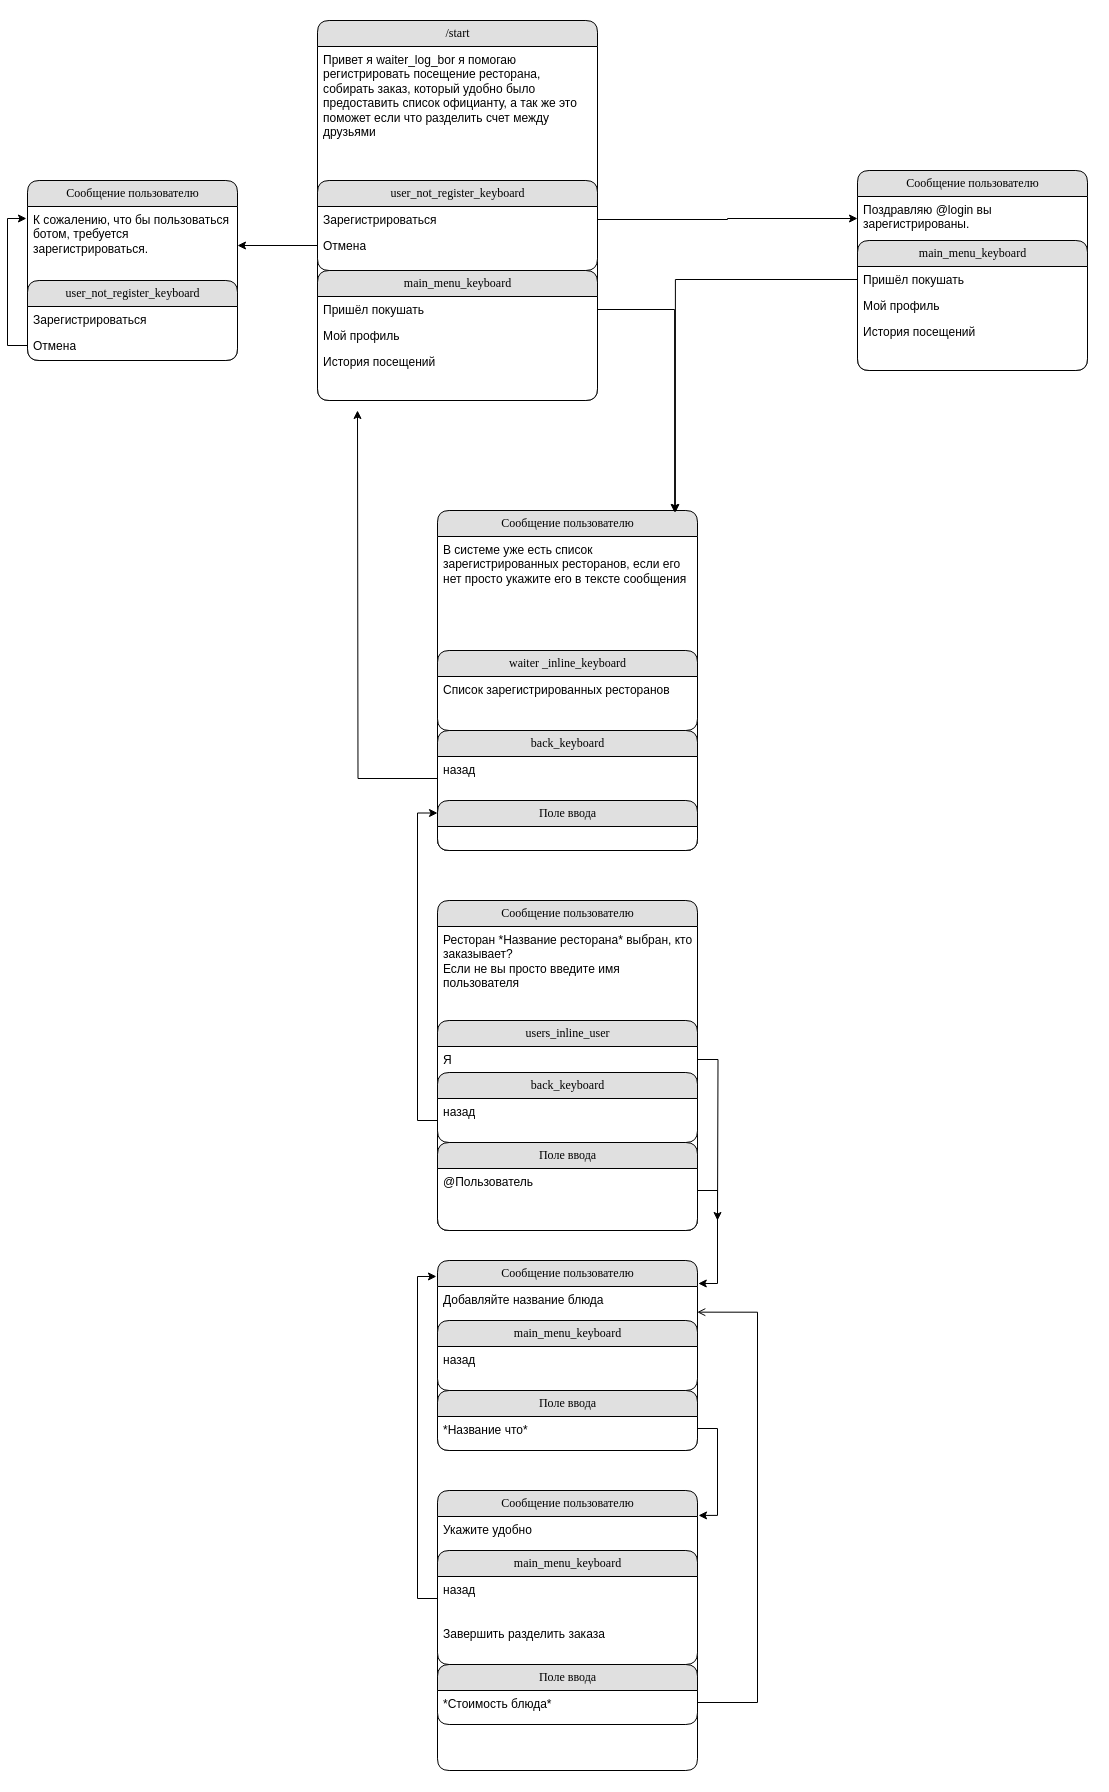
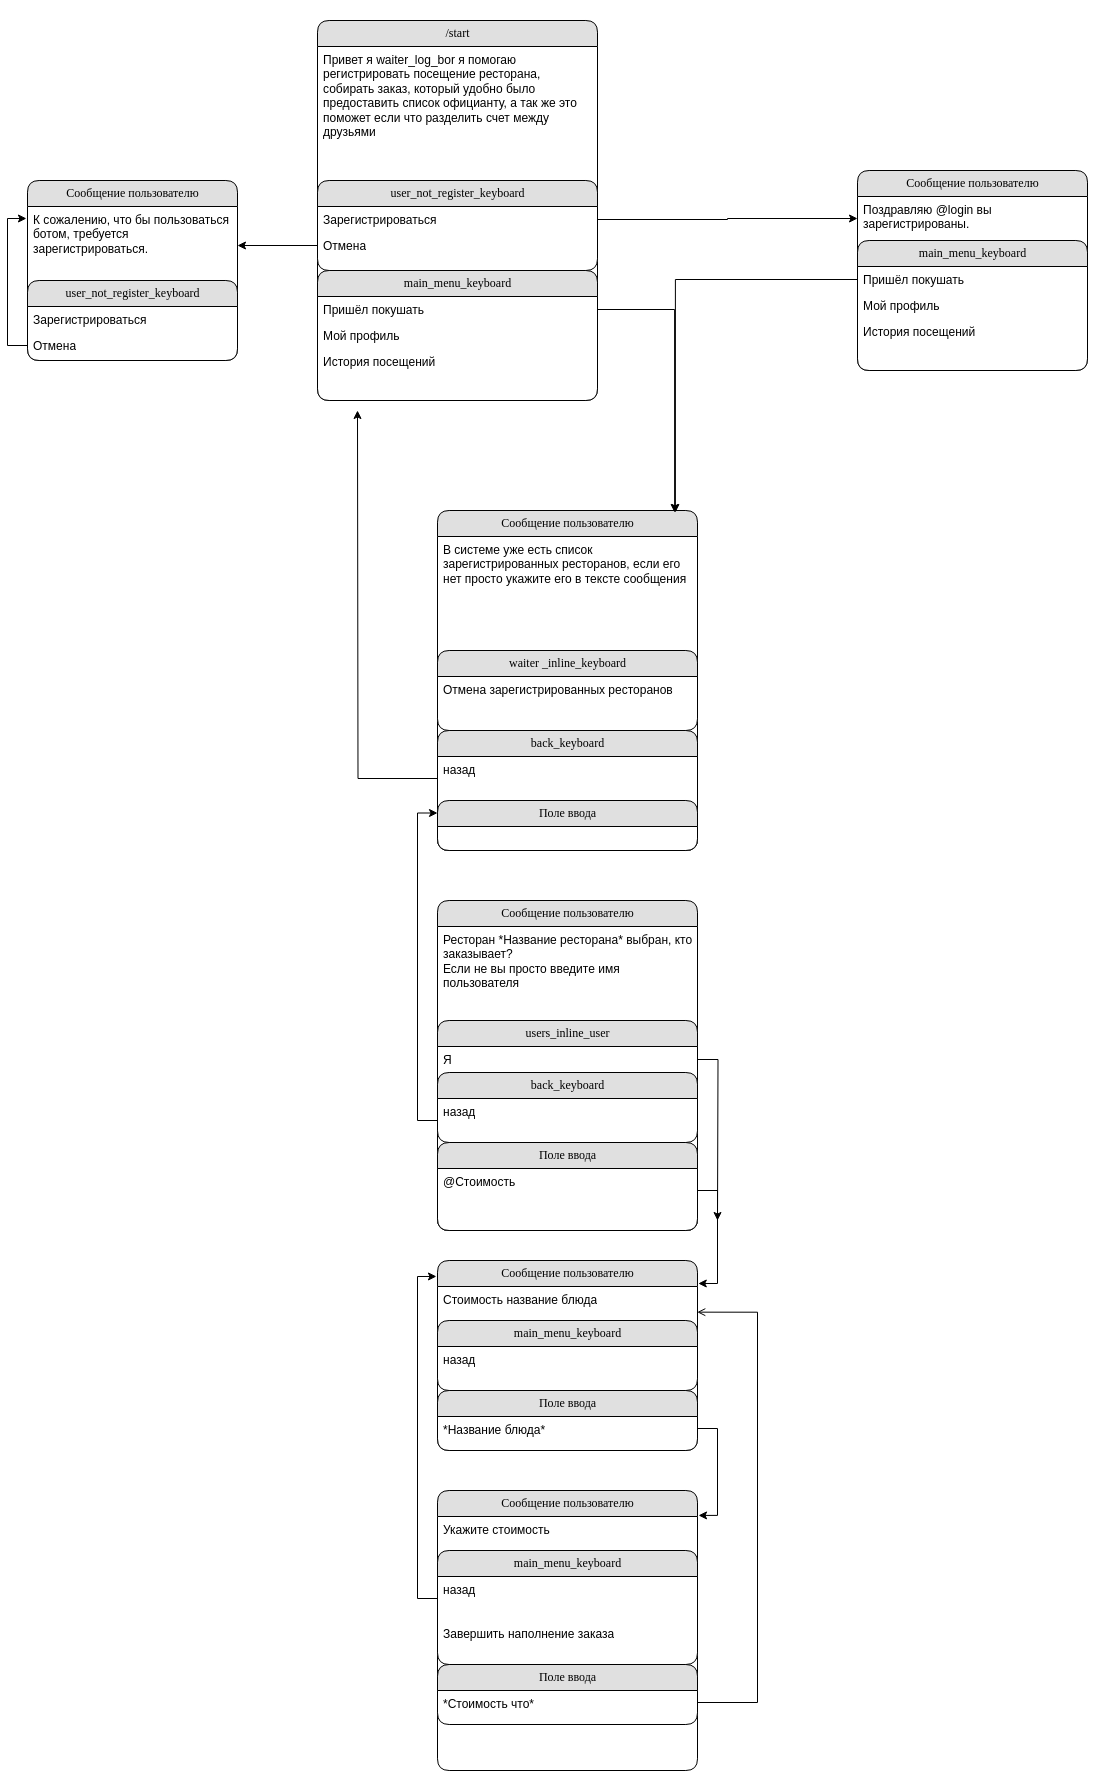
(561, 691) -> (561, 691)
(487, 1183) -> (477, 1183)
(524, 1301) -> (521, 1301)
(489, 1431) -> (496, 1431)
(489, 1531) -> (499, 1531)
(528, 1635) -> (531, 1635)
(499, 1705) -> (492, 1705)
